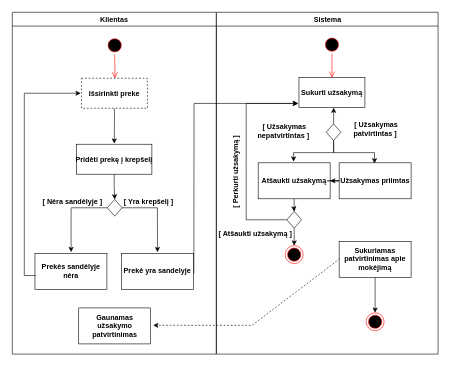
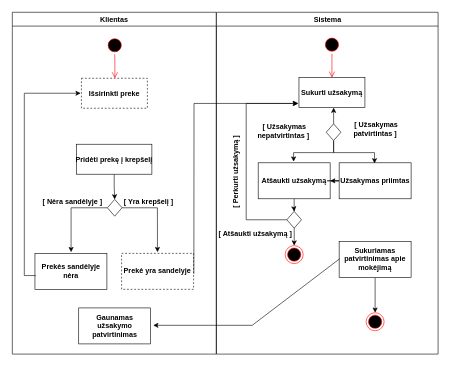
(114, 123) -> none
(158, 272) -> (158, 272)
(258, 321) -> (258, 321)
